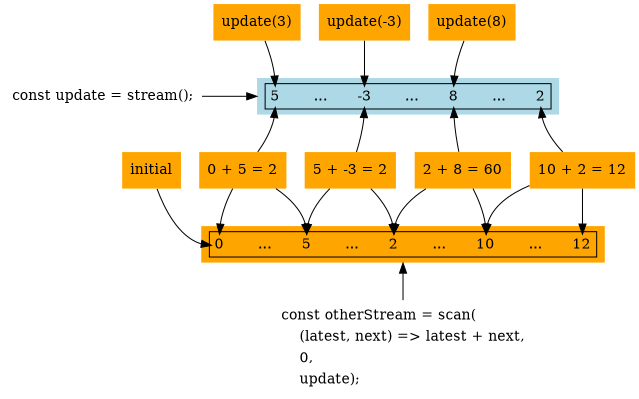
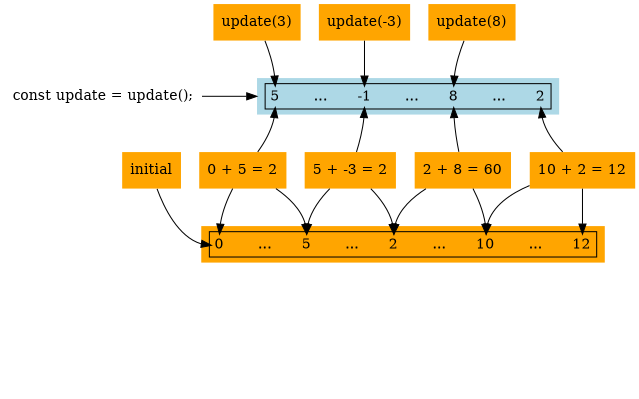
(103, 96) -> (103, 96)
(364, 96) -> (364, 96)
(403, 348) -> none
